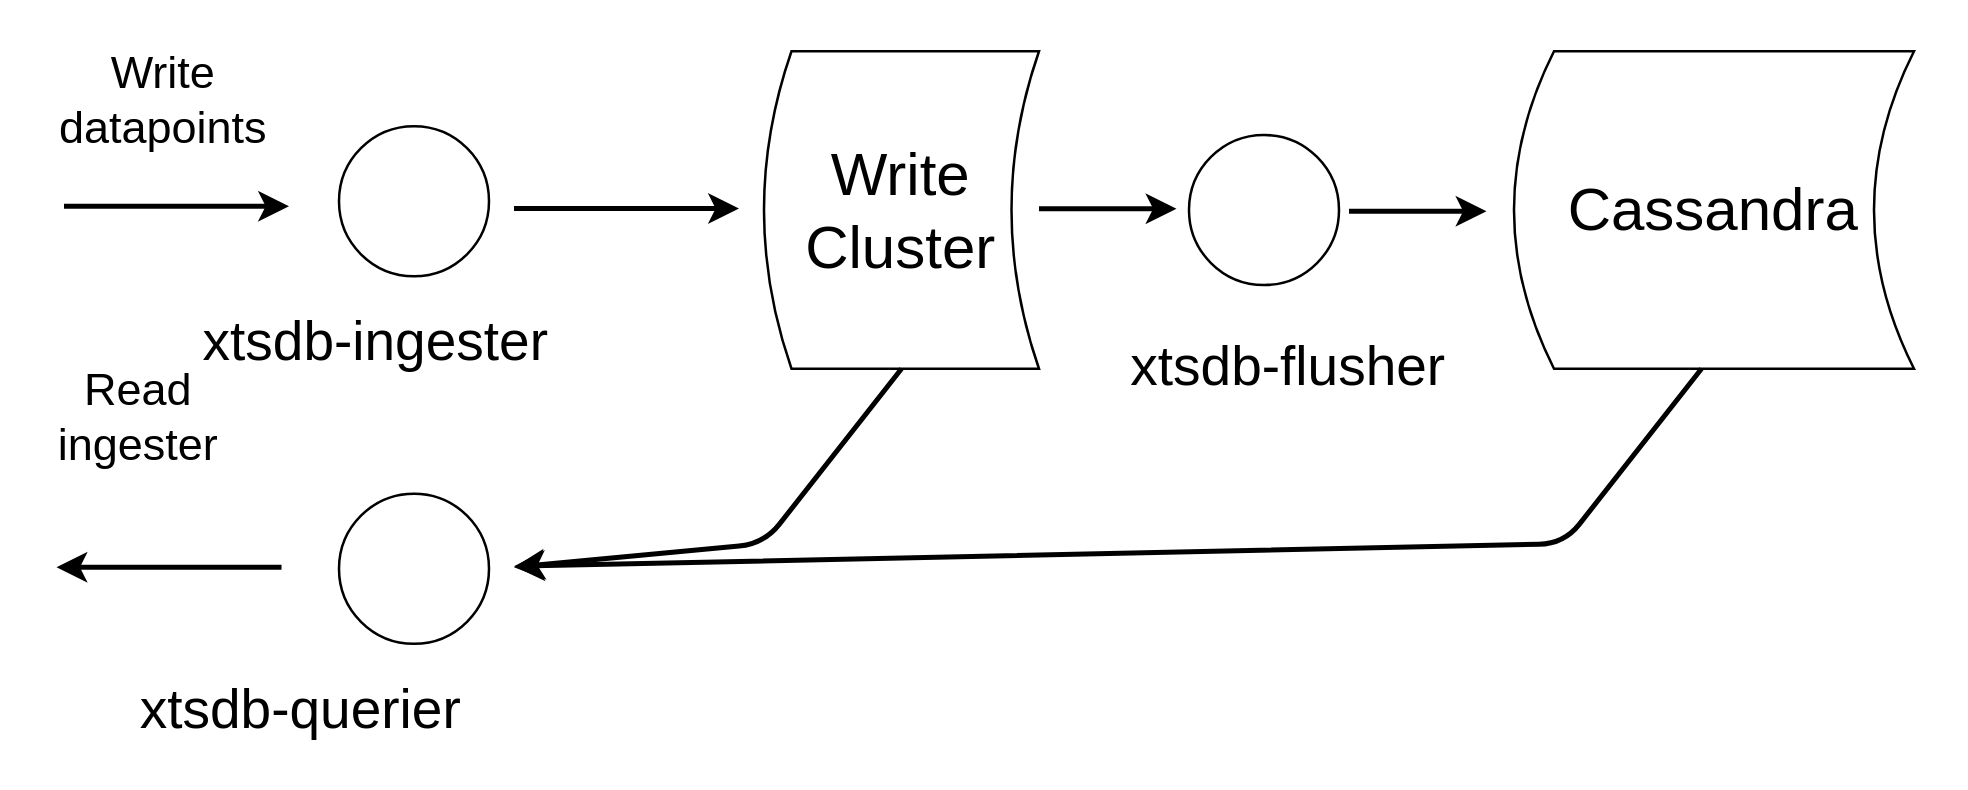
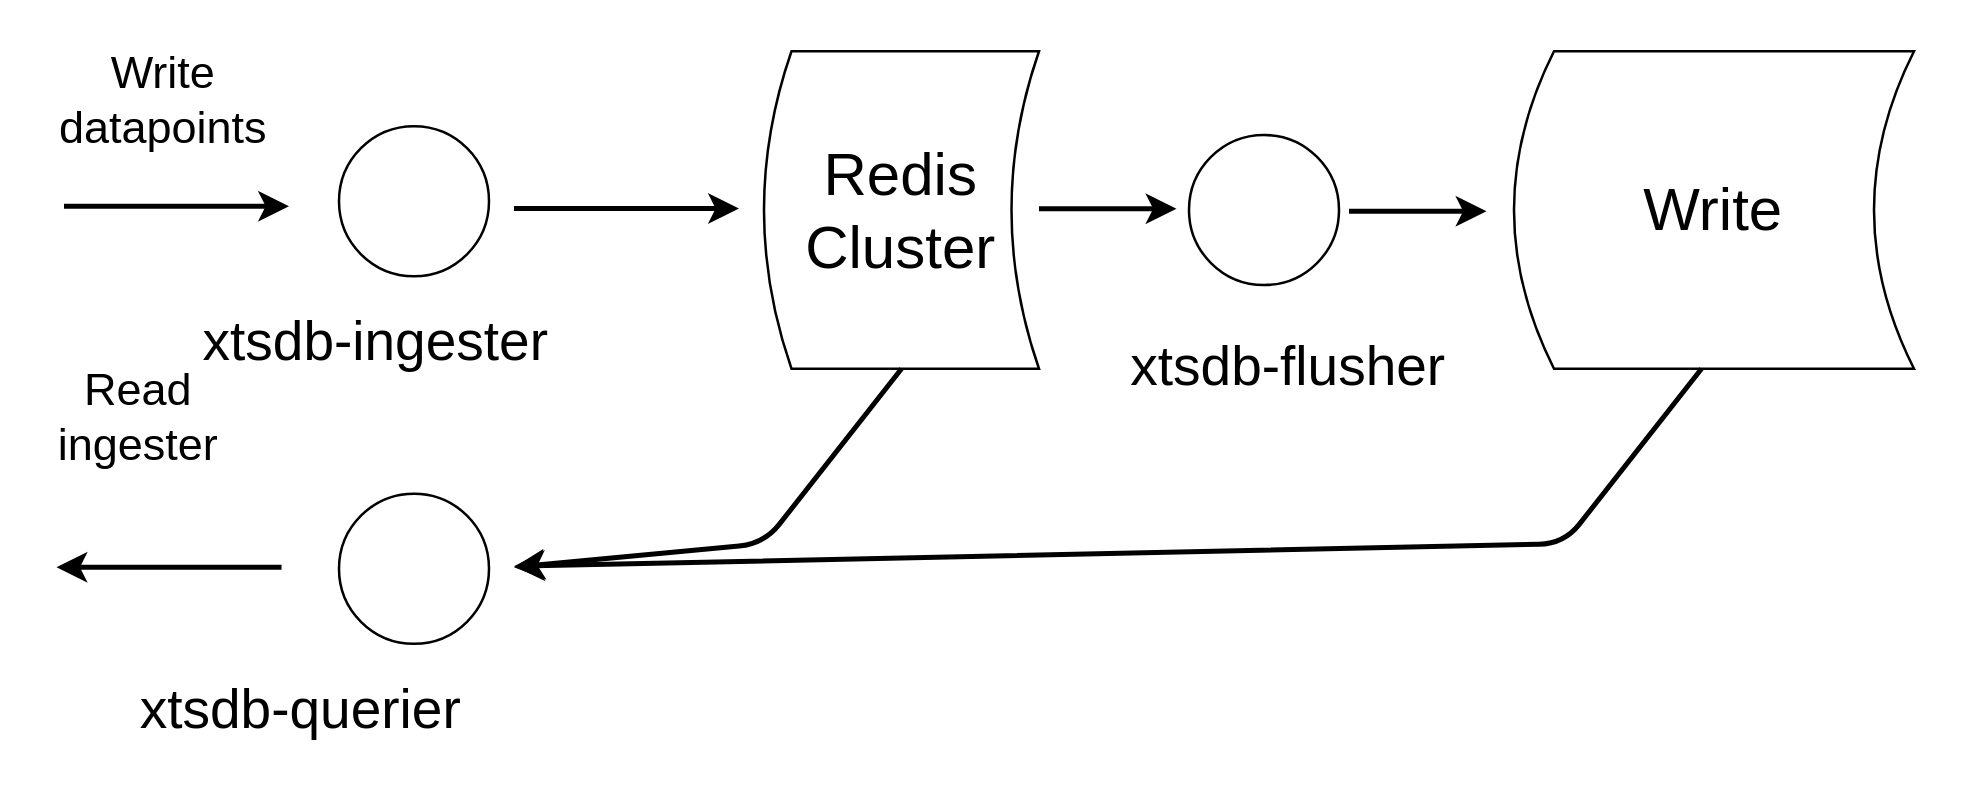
(901, 211) -> (901, 211)
(1714, 211) -> (1714, 211)
